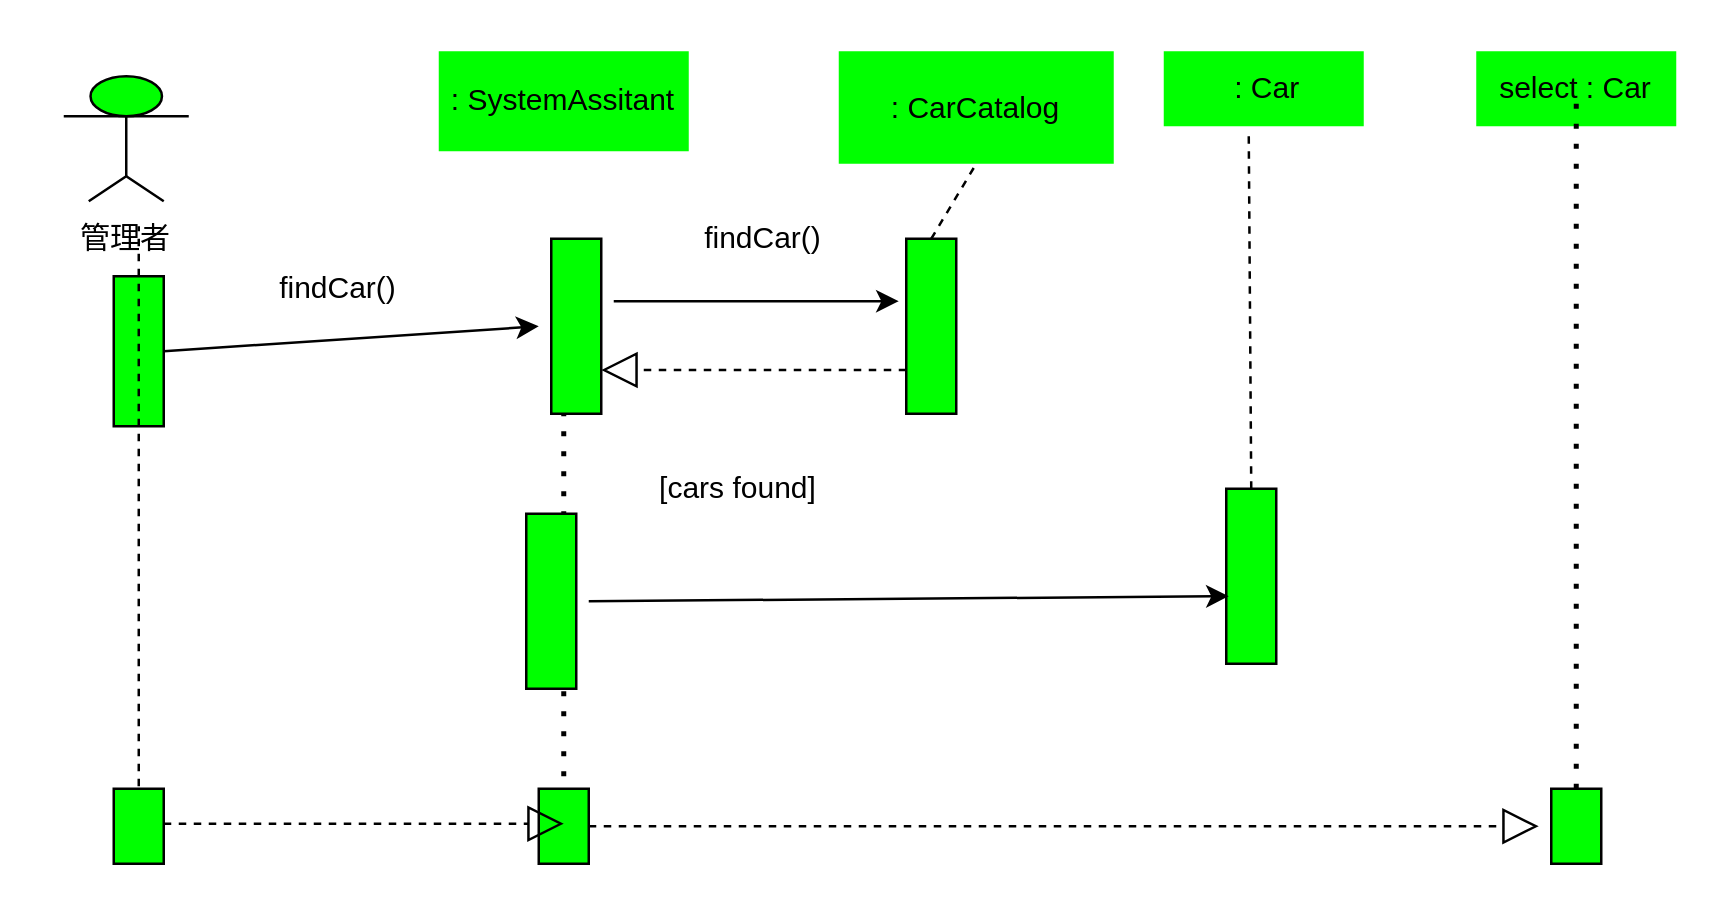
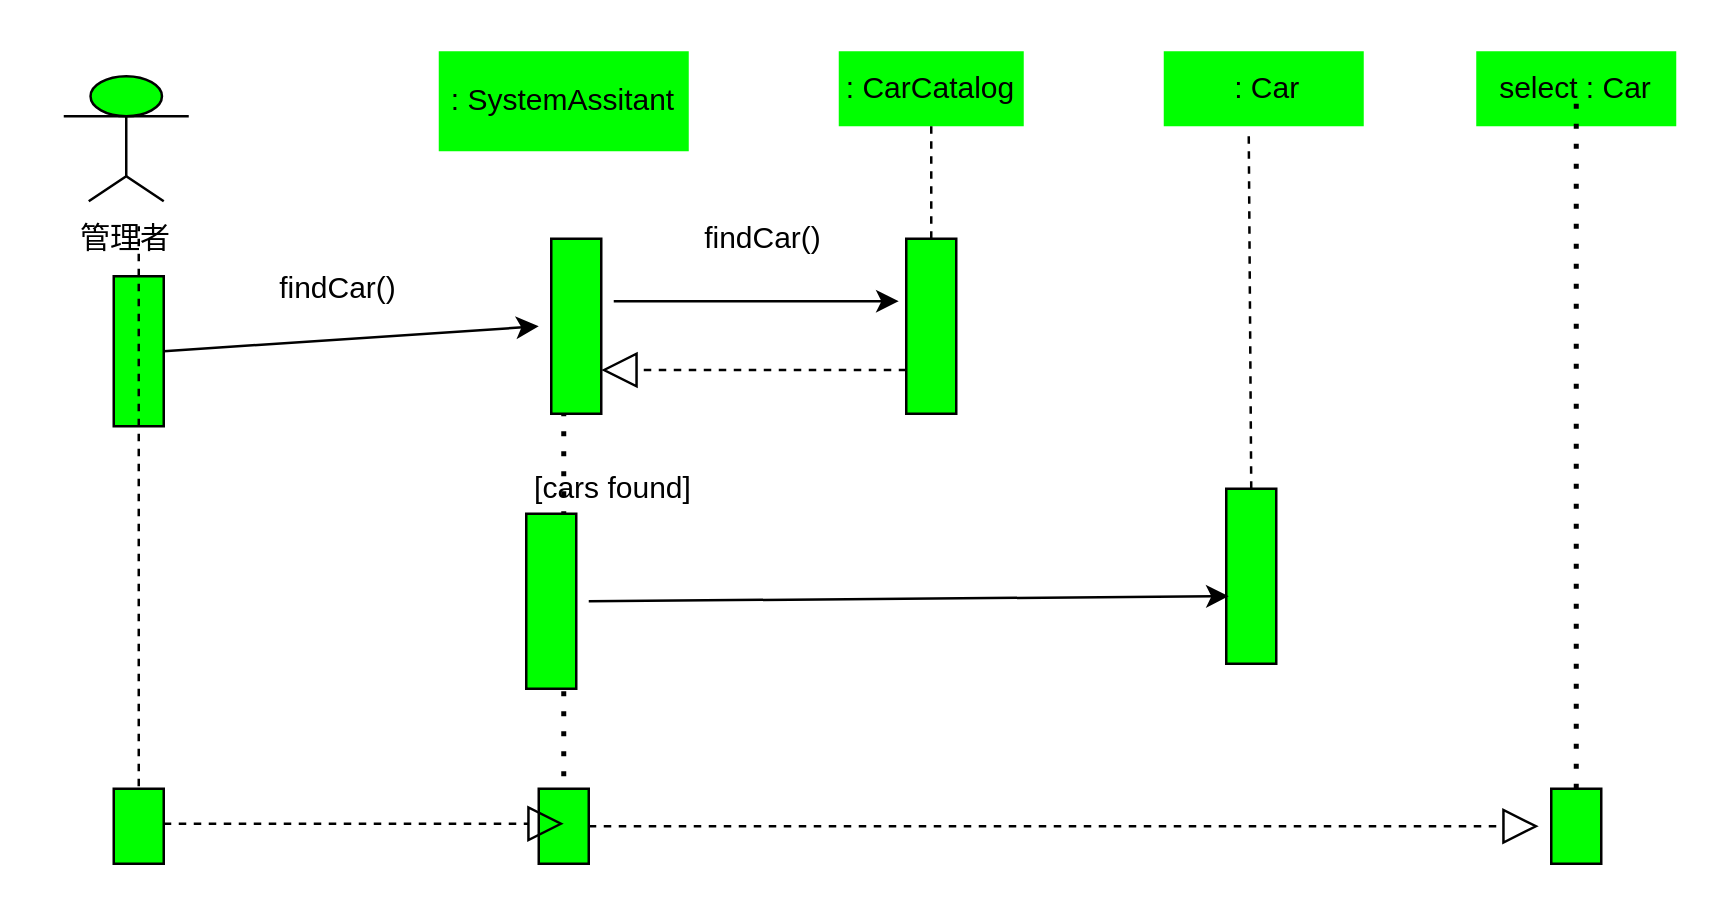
(976, 108) -> (931, 89)
(739, 489) -> (614, 489)
